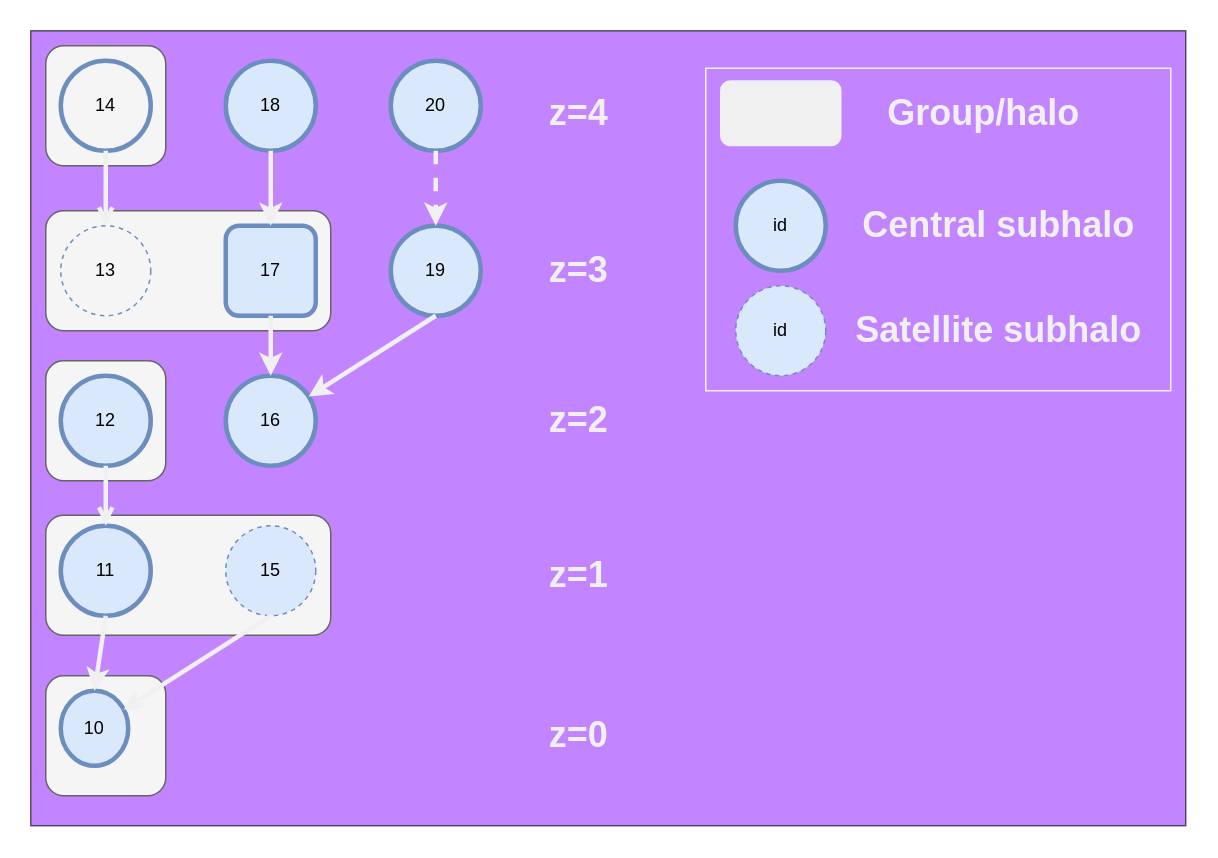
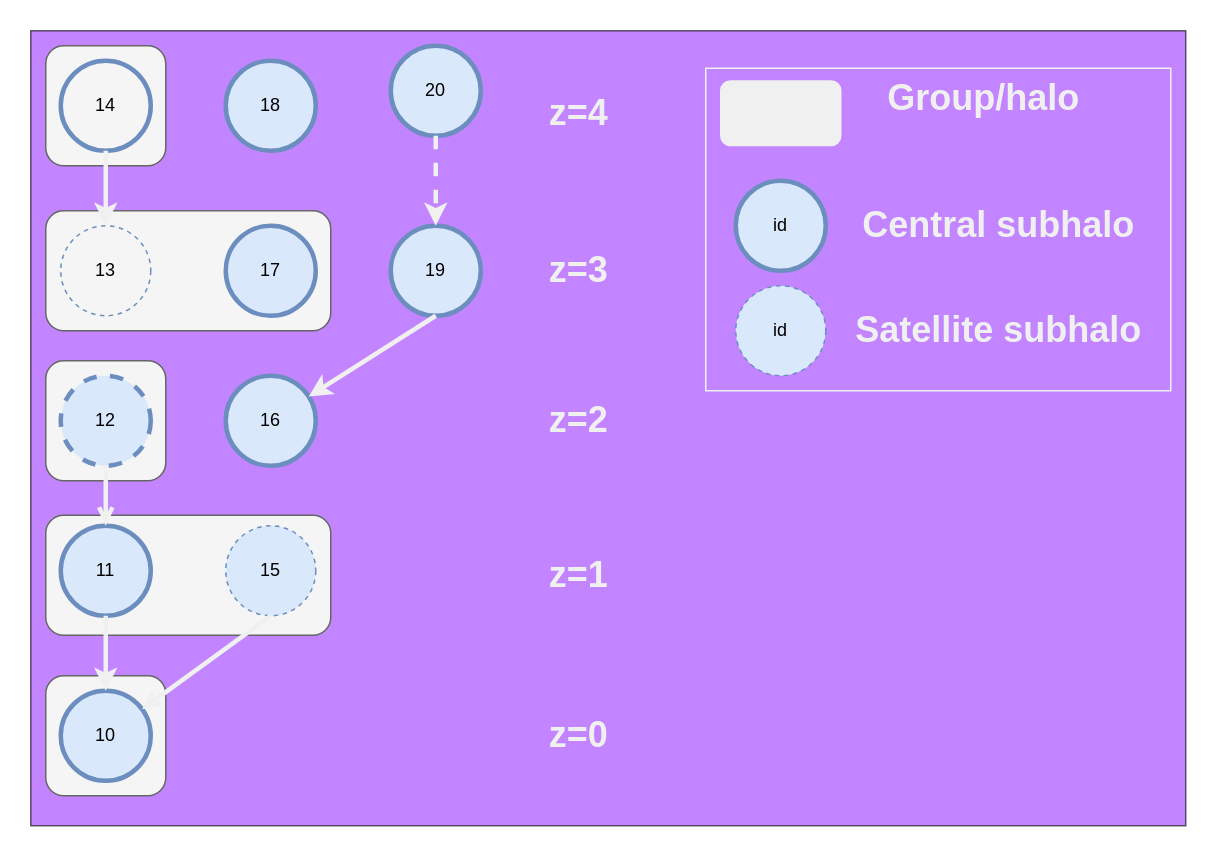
(436, 106) -> (436, 91)
(983, 113) -> (983, 98)
(271, 180) -> none
(106, 208) -> (106, 208)
(271, 271) -> (271, 271)
(271, 344) -> none
(106, 421) -> (106, 421)
(95, 728) -> (106, 736)
